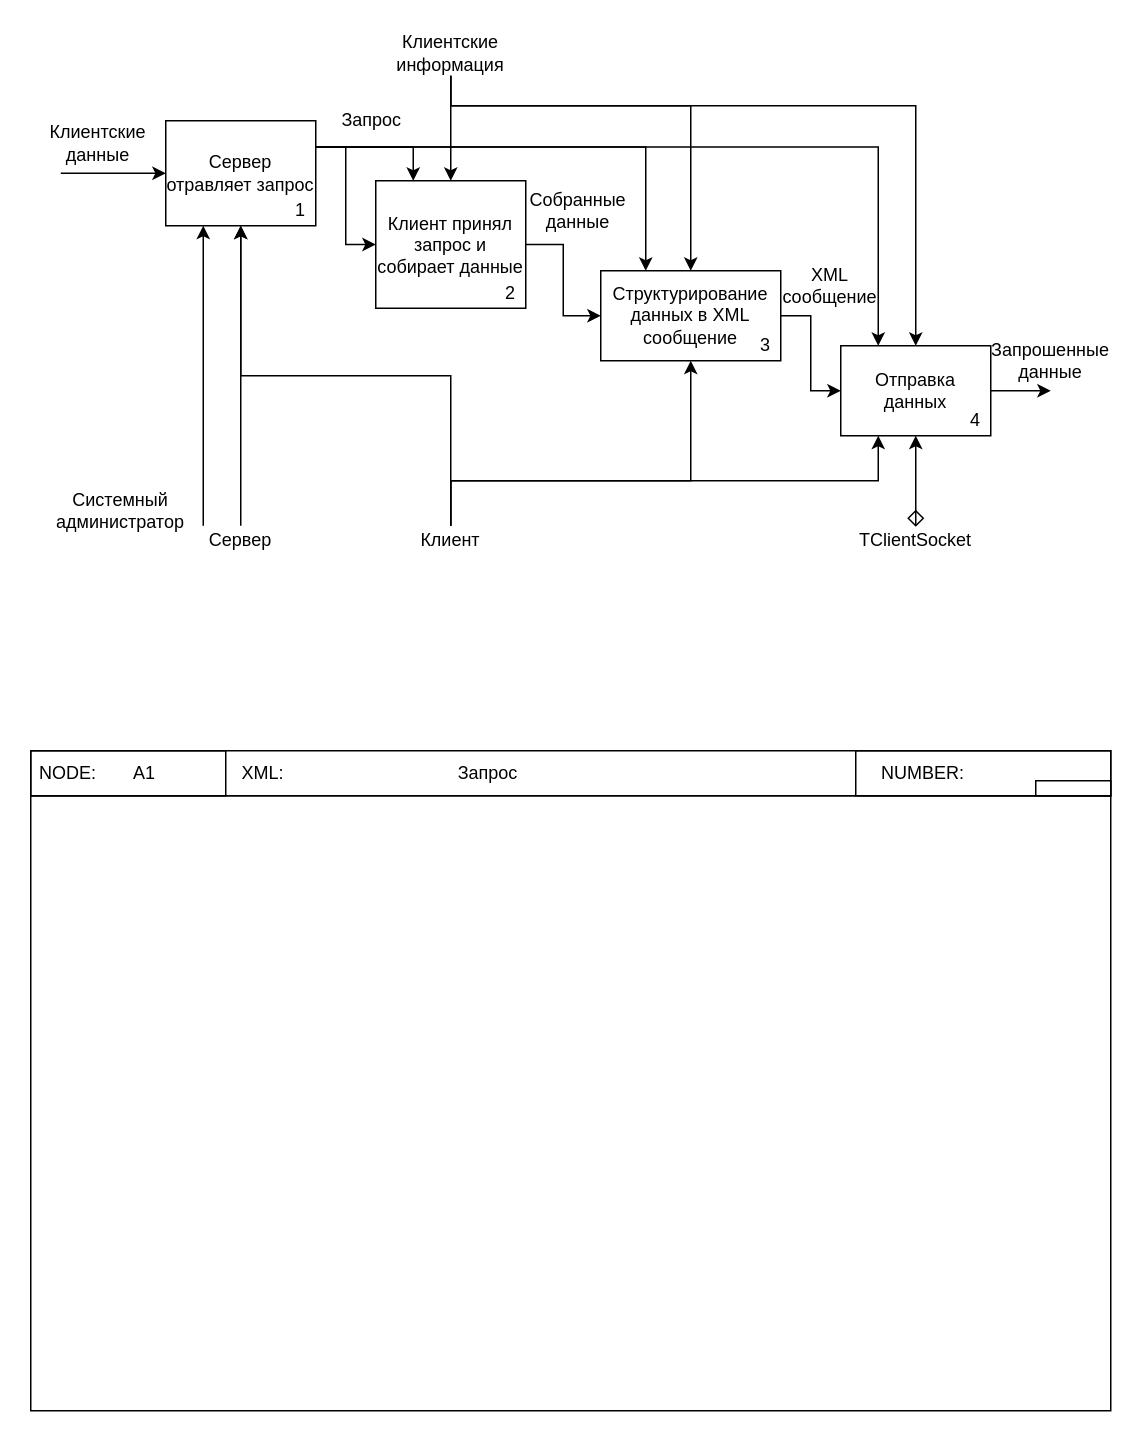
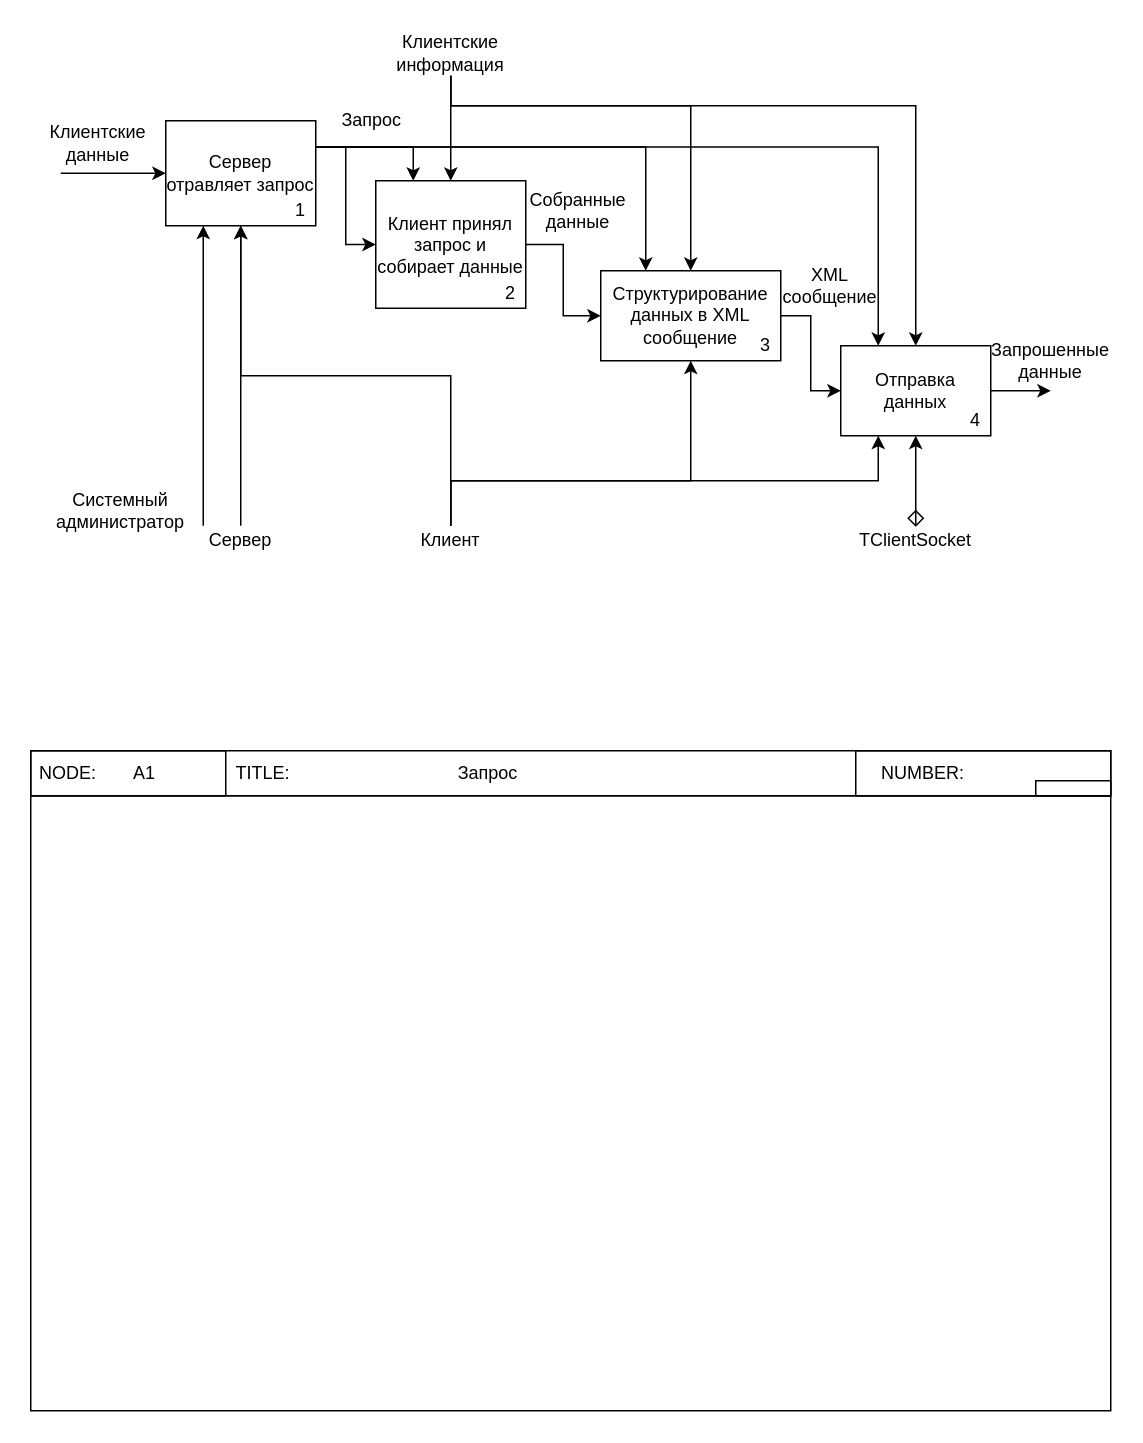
(263, 773) -> (263, 773)
